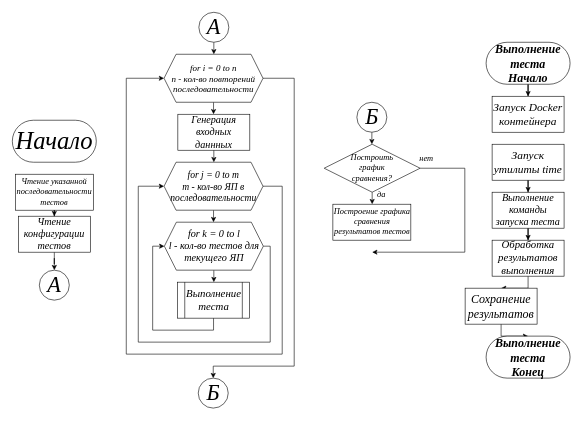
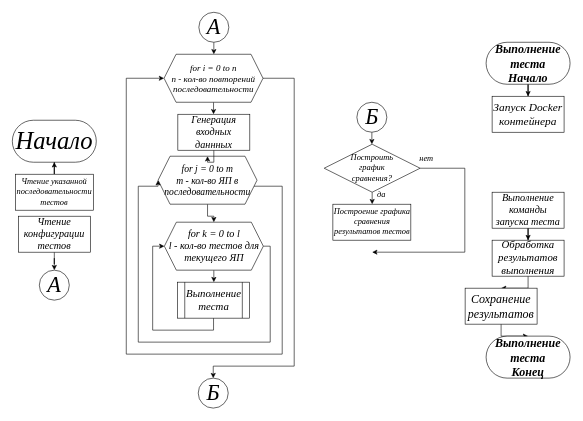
(528, 162) -> none
(214, 186) -> (208, 180)
(528, 188) -> none
(54, 213) -> (54, 166)
